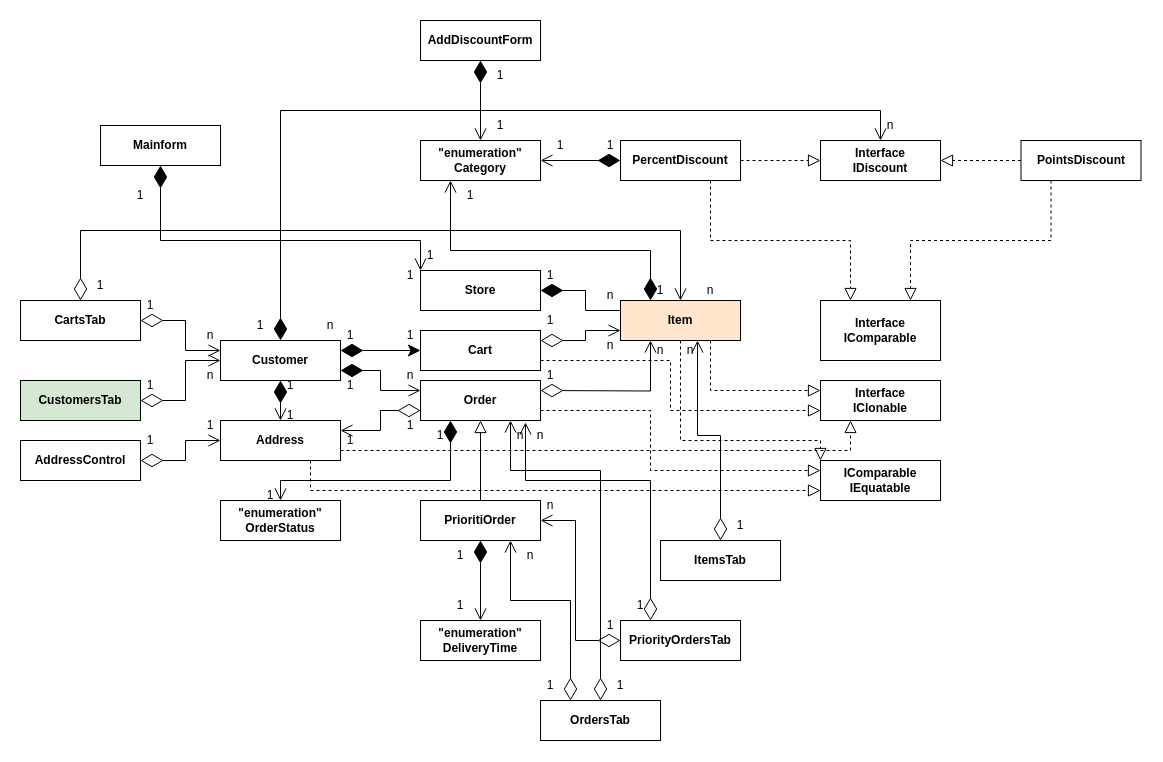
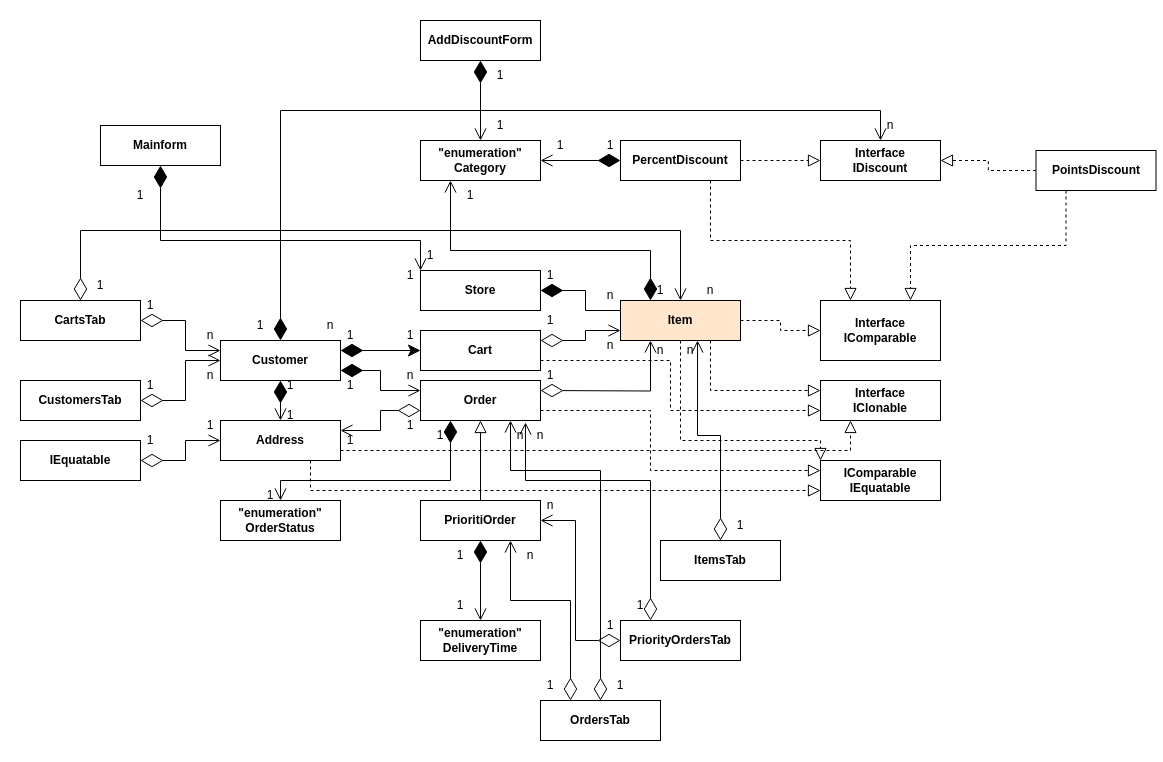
(1081, 161) -> (1096, 171)
none -> (779, 321)
(81, 401) -> (81, 401)
(81, 461) -> (81, 461)
